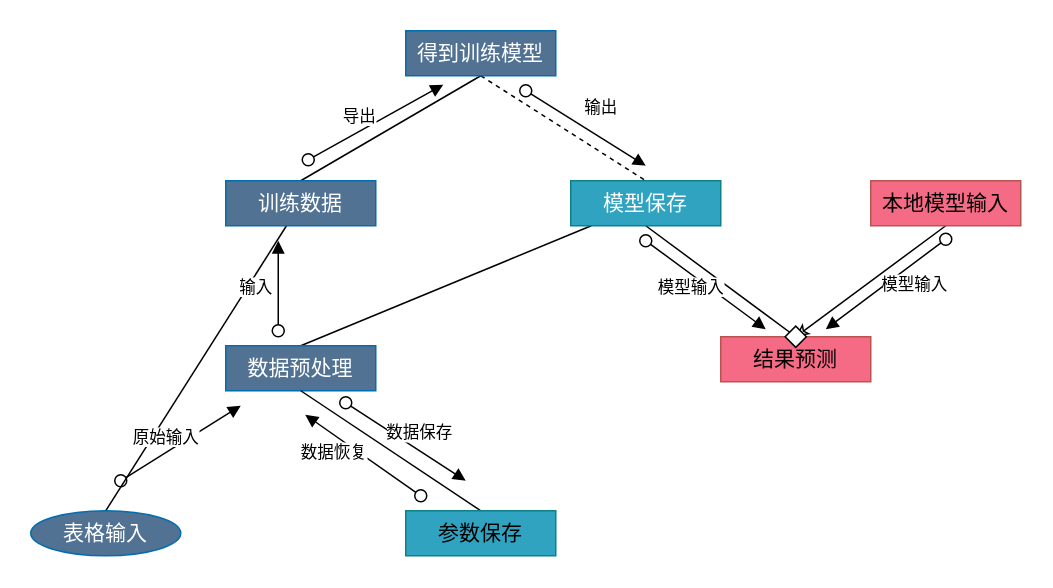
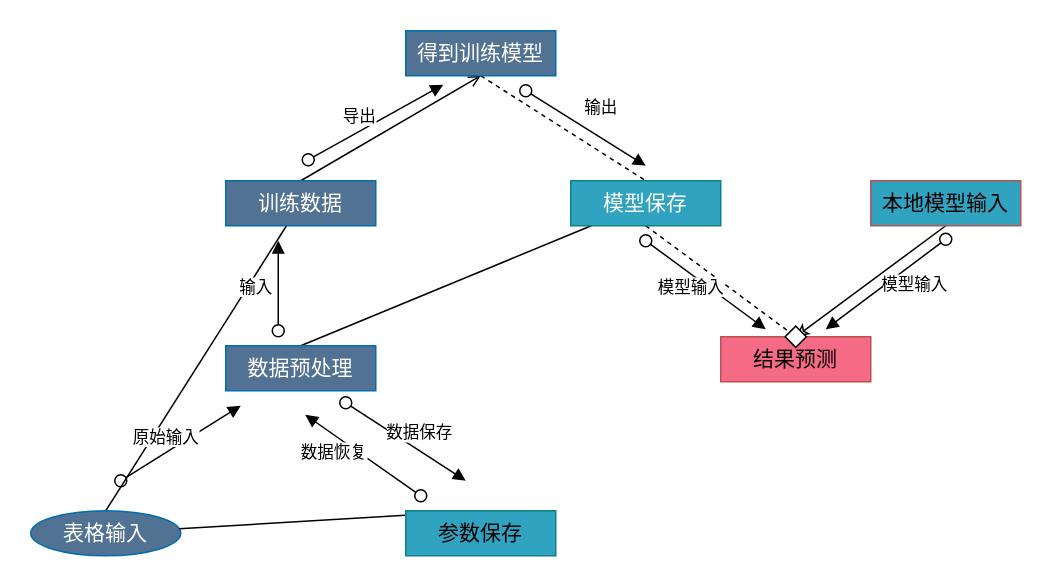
(475, 79) -> (474, 79)
(946, 203) -> (946, 203)
(681, 252) -> (681, 252)
(391, 451) -> (292, 522)
